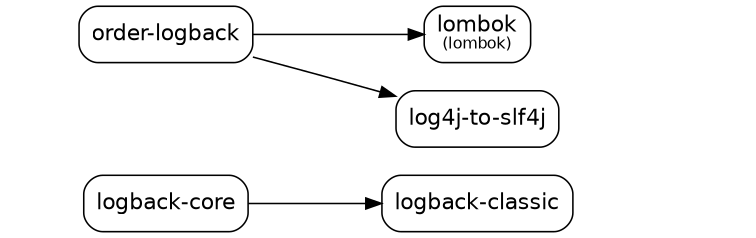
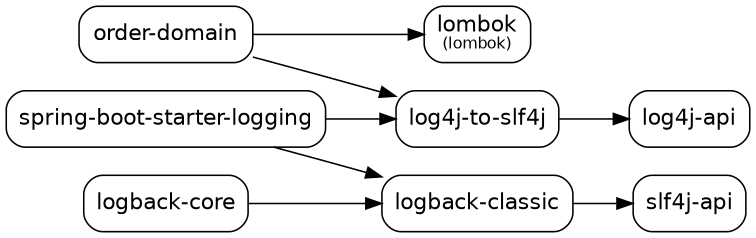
(166, 34) -> (166, 34)
none -> (166, 119)
none -> (690, 119)
none -> (690, 203)
